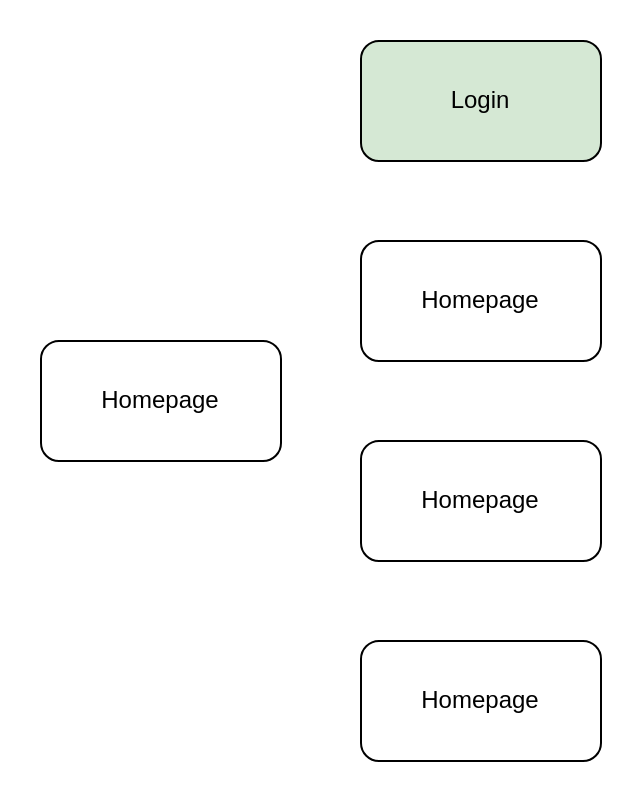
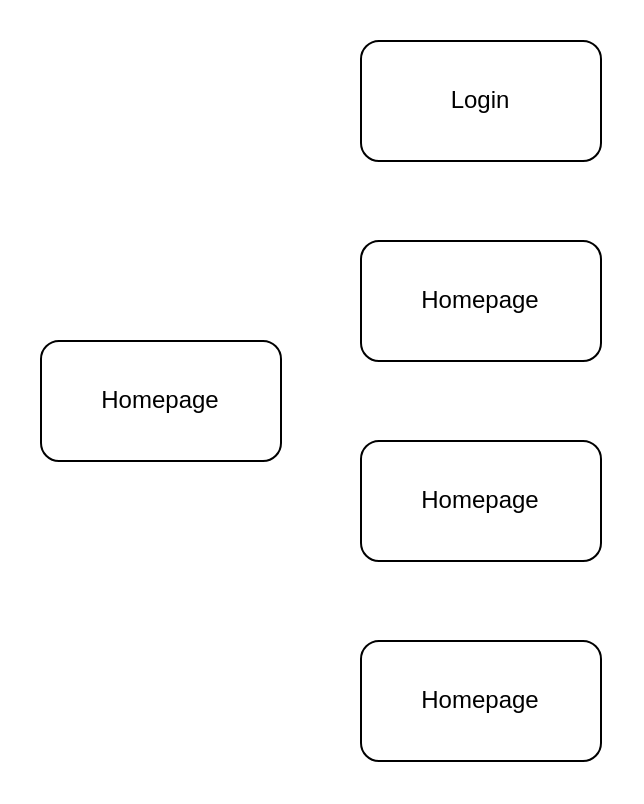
(481, 101) -> (481, 101)
